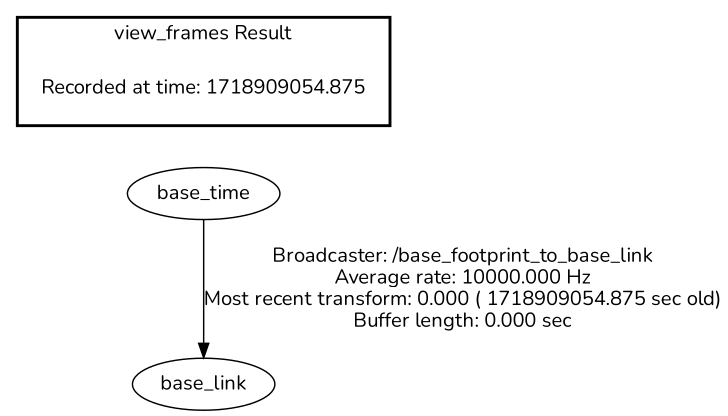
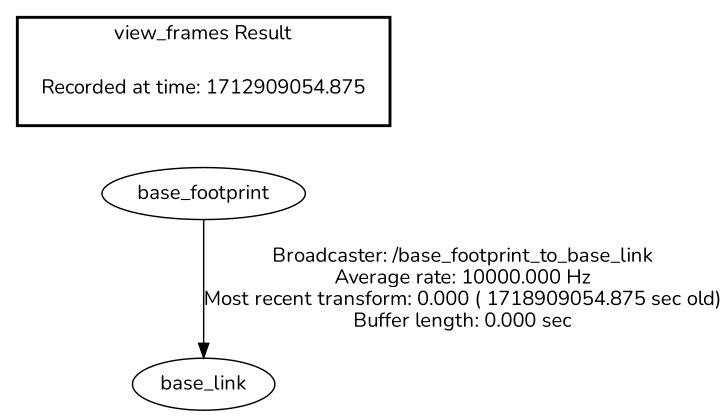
(204, 88) -> (204, 88)
(204, 194) -> (204, 194)
